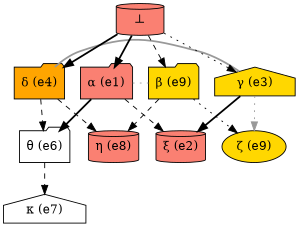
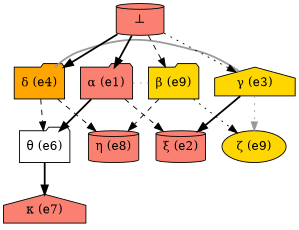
(45, 174) -> (45, 174)
(45, 210) -> (45, 210)
